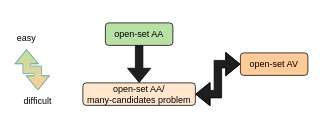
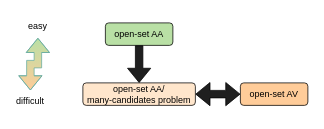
(27, 38) -> (38, 27)
(274, 64) -> (274, 94)
(38, 102) -> (30, 102)
